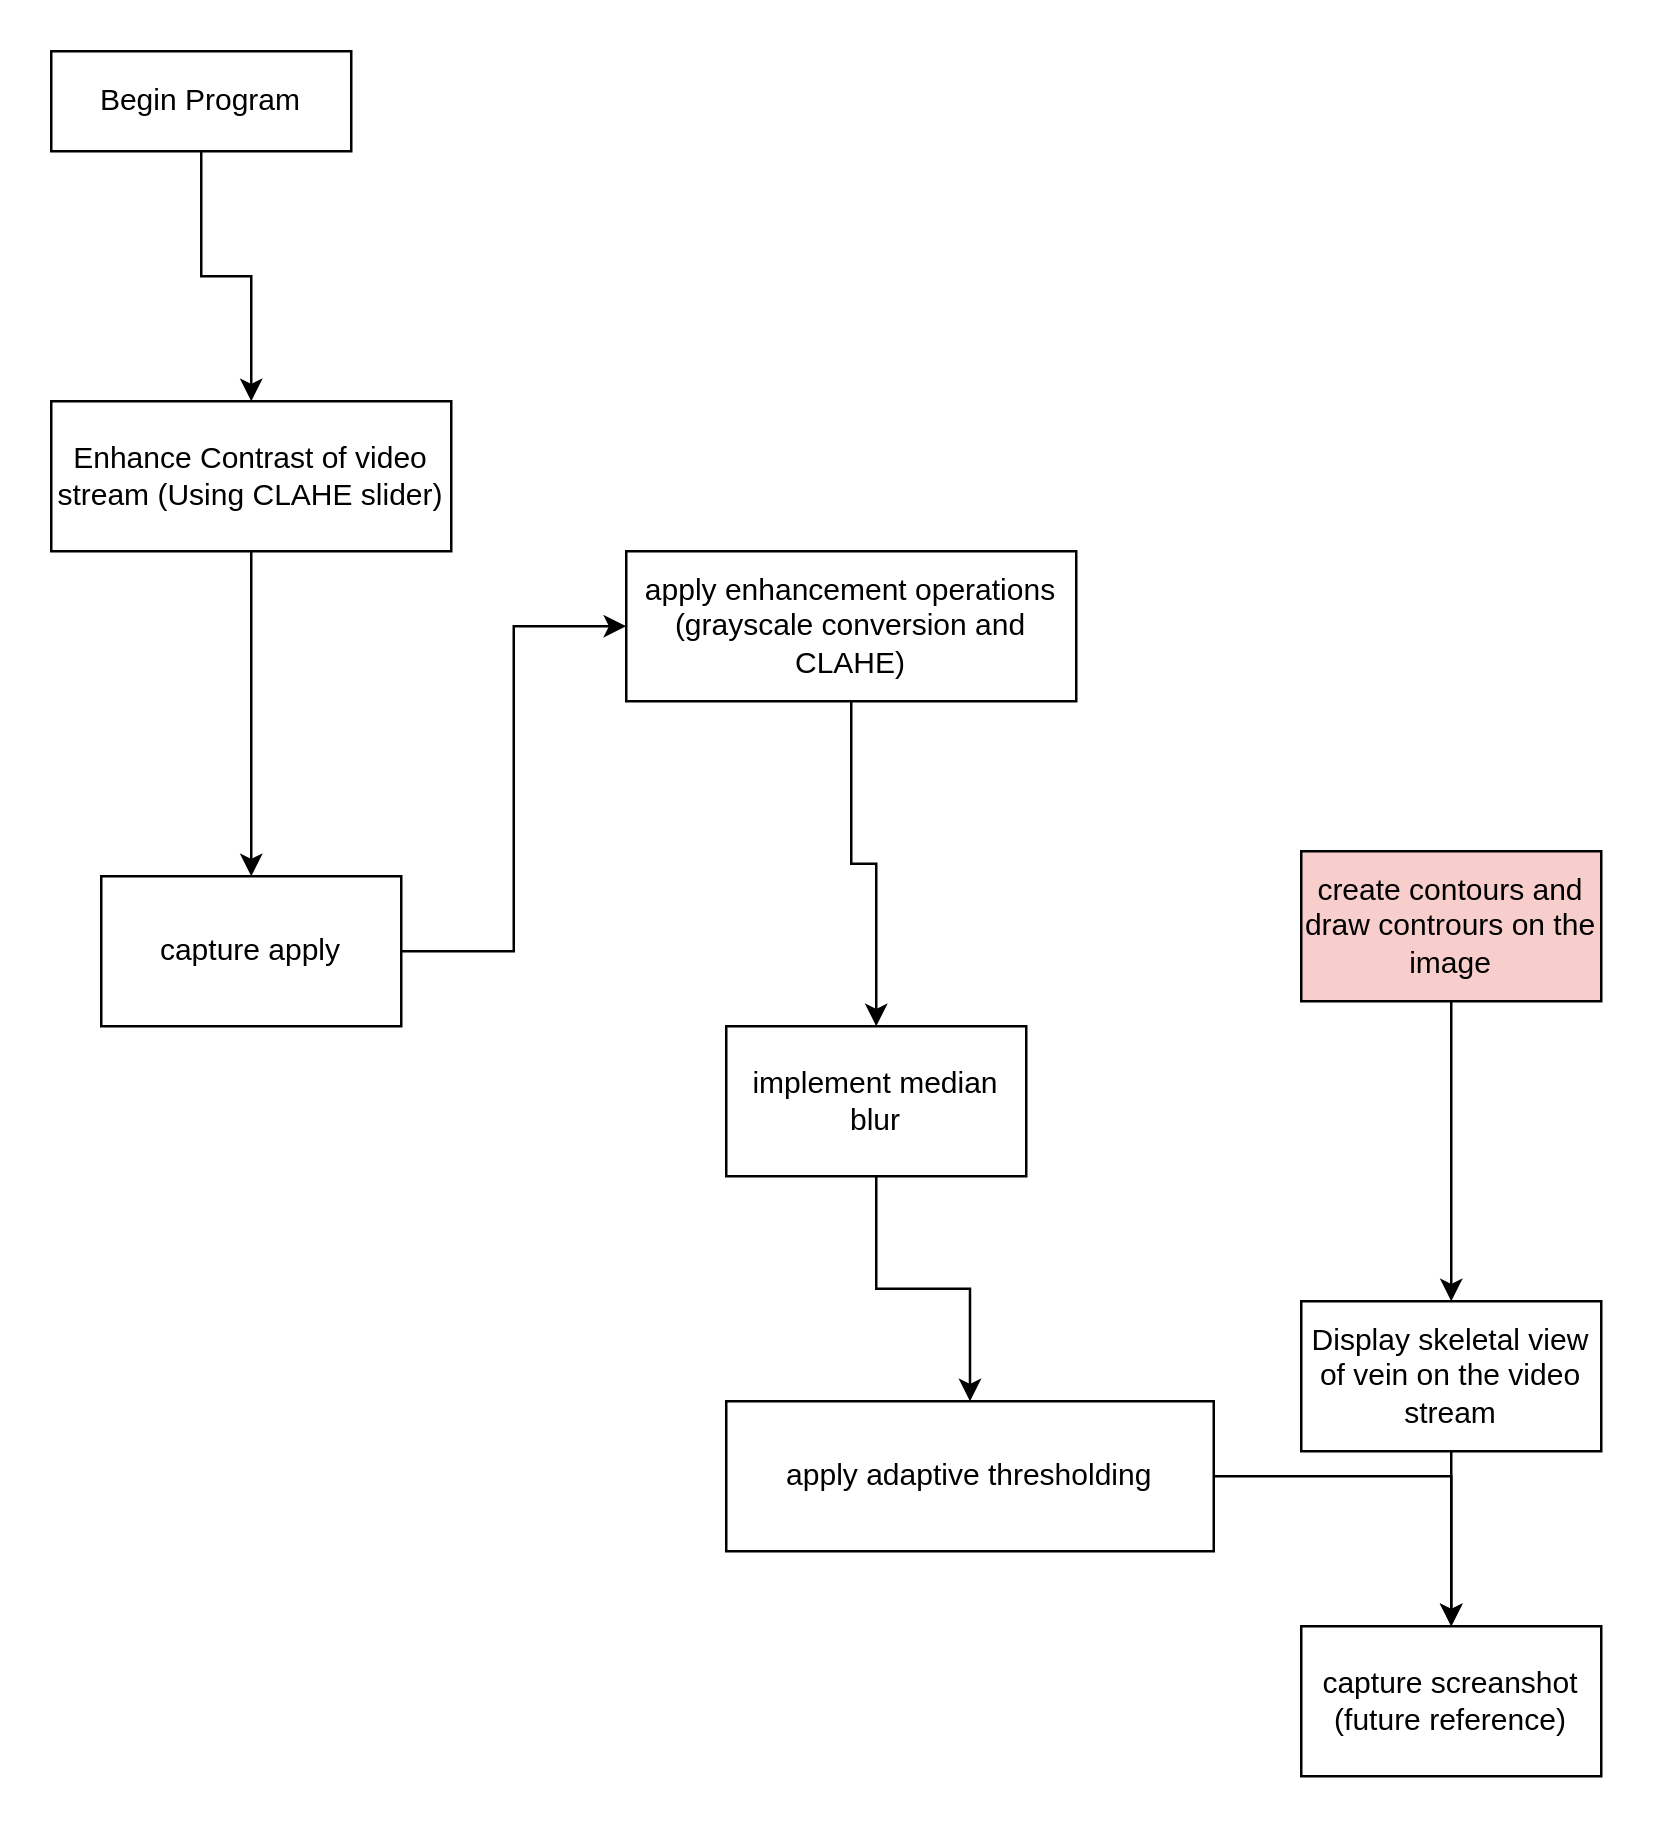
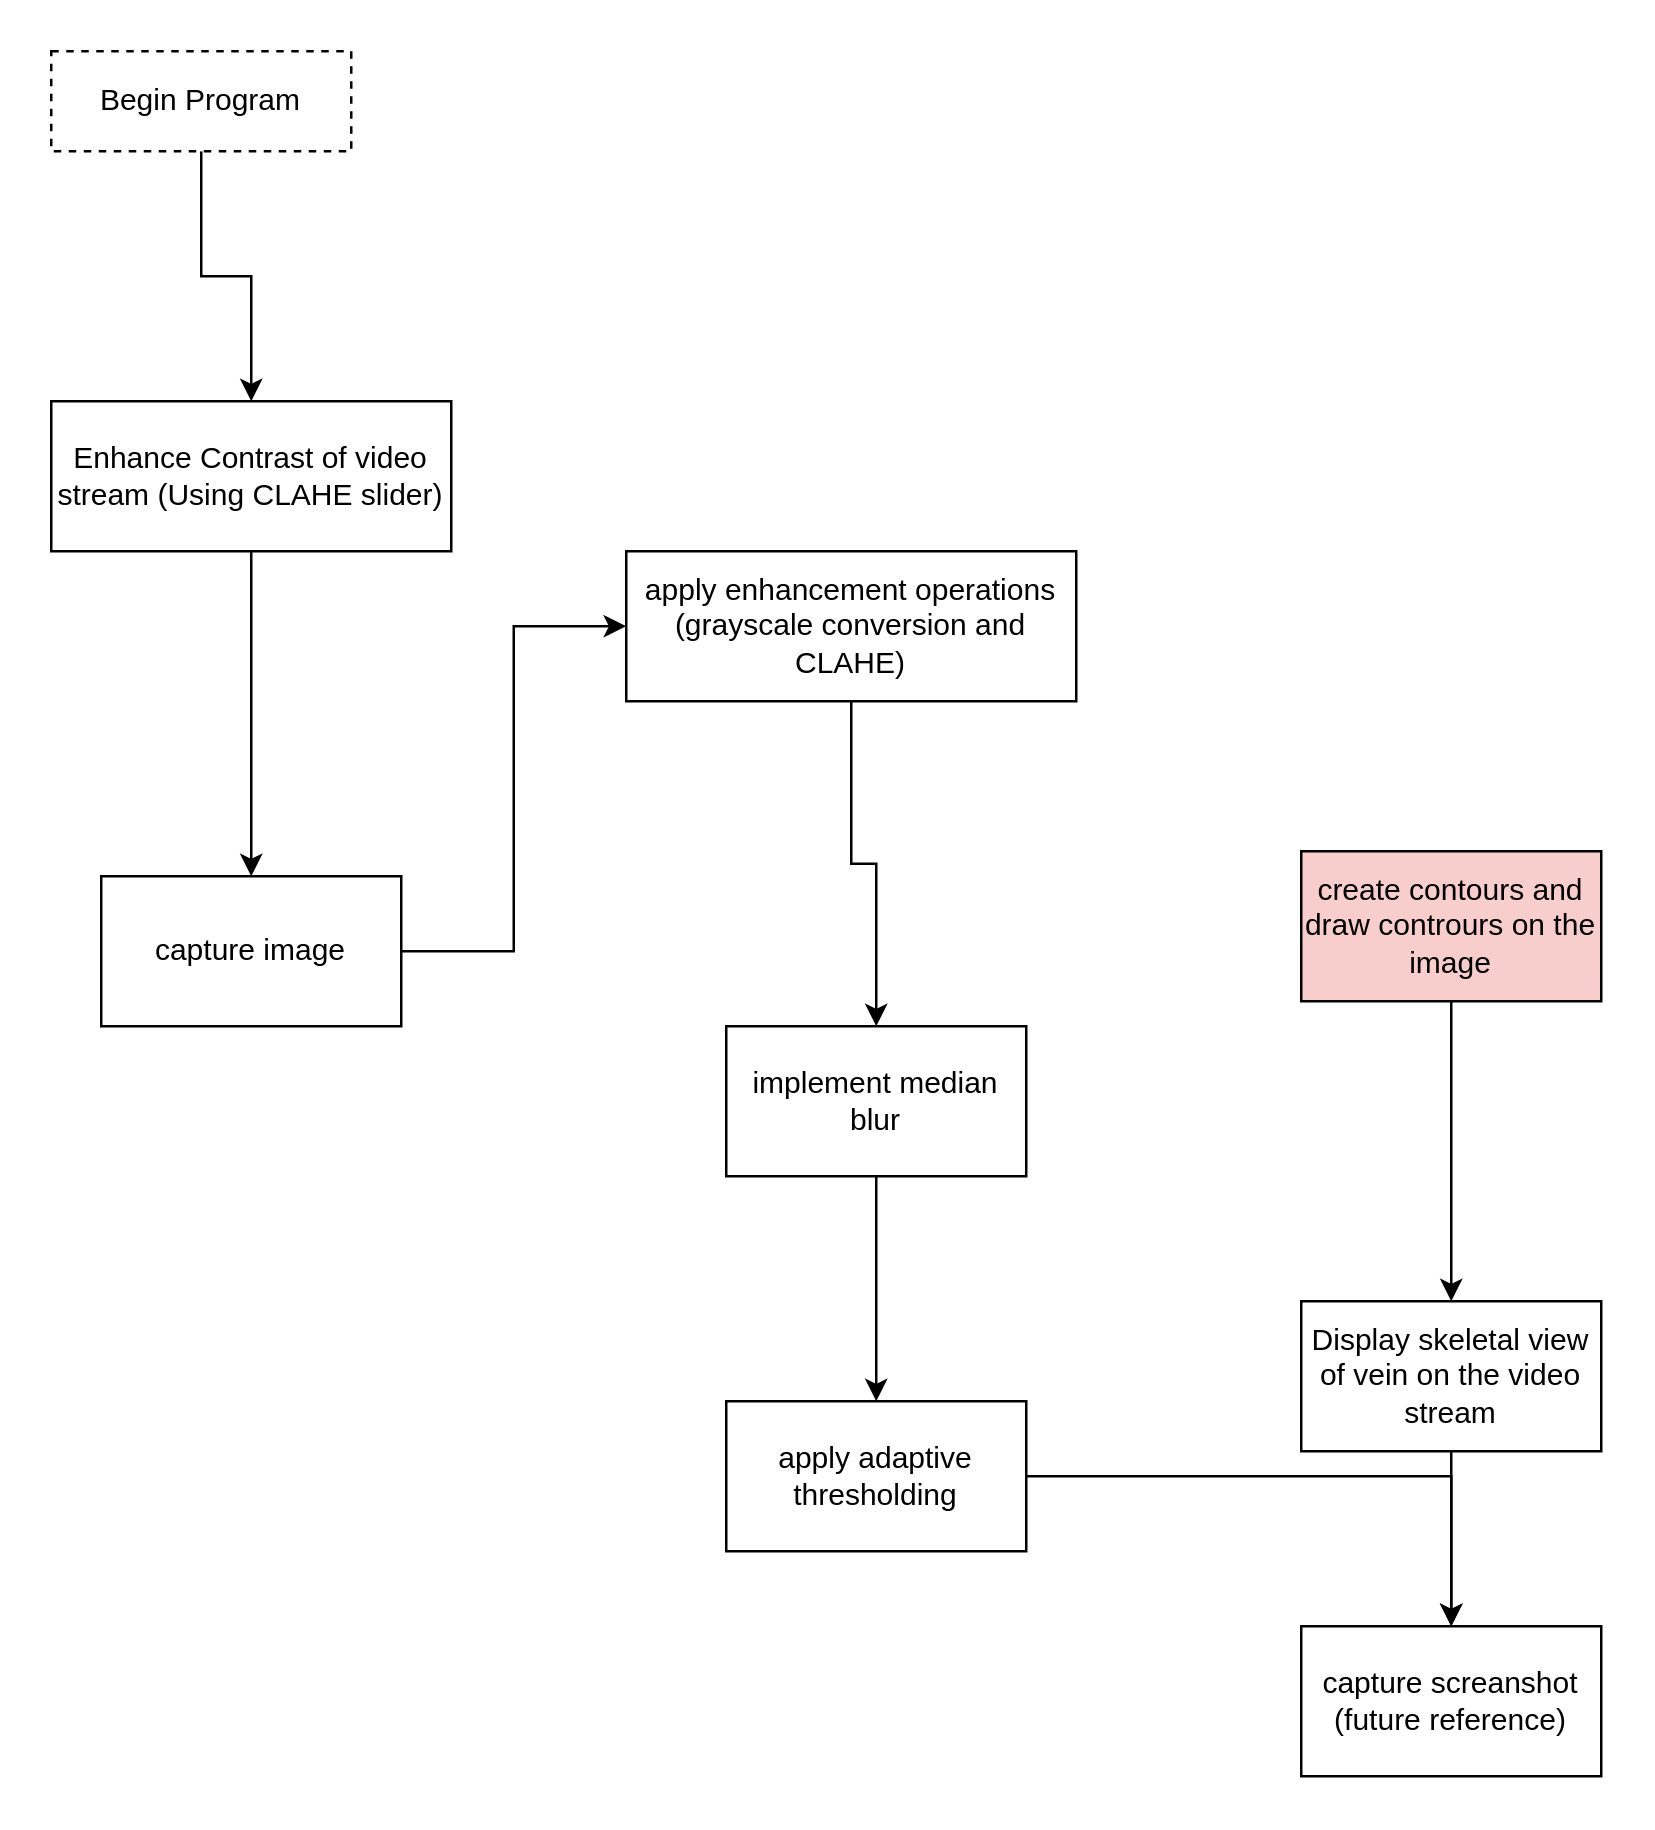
(201, 101) -> (201, 101)
(251, 951) -> (251, 951)
(970, 1476) -> (876, 1476)
